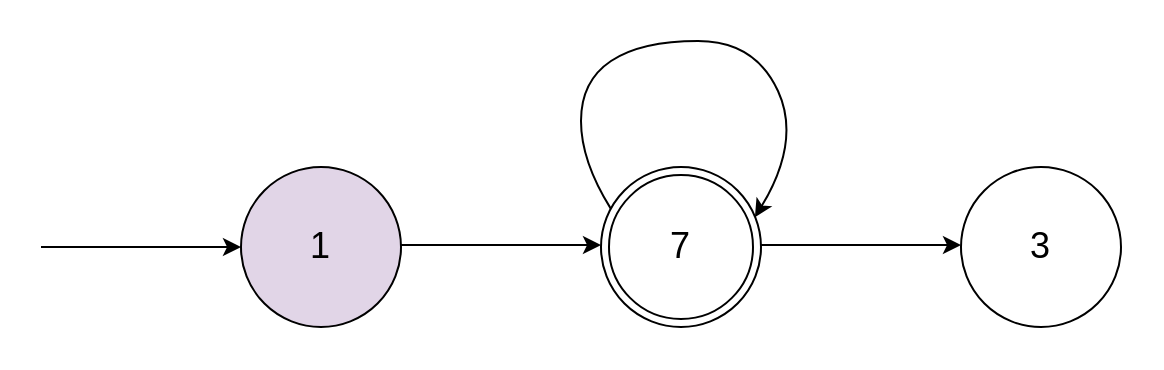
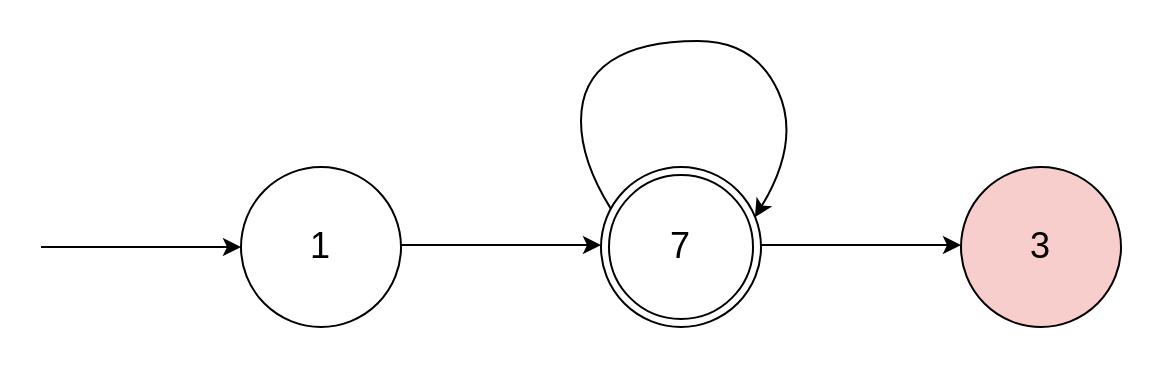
(321, 247) -> (321, 247)
(1041, 247) -> (1041, 247)
